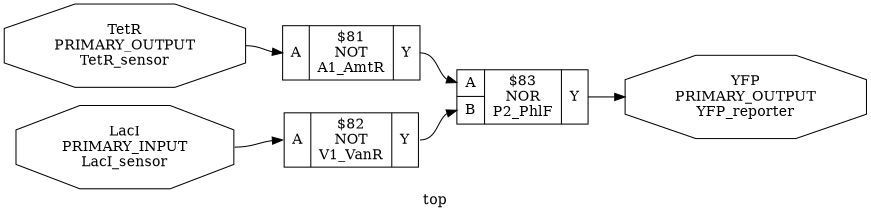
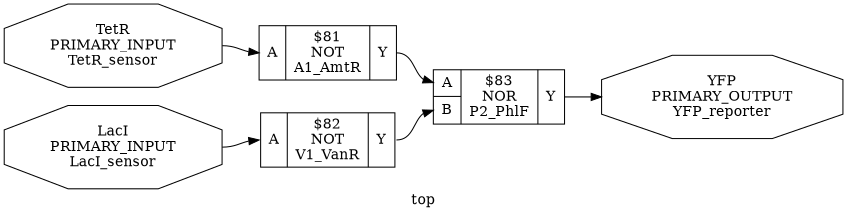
(125, 46) -> (113, 46)
